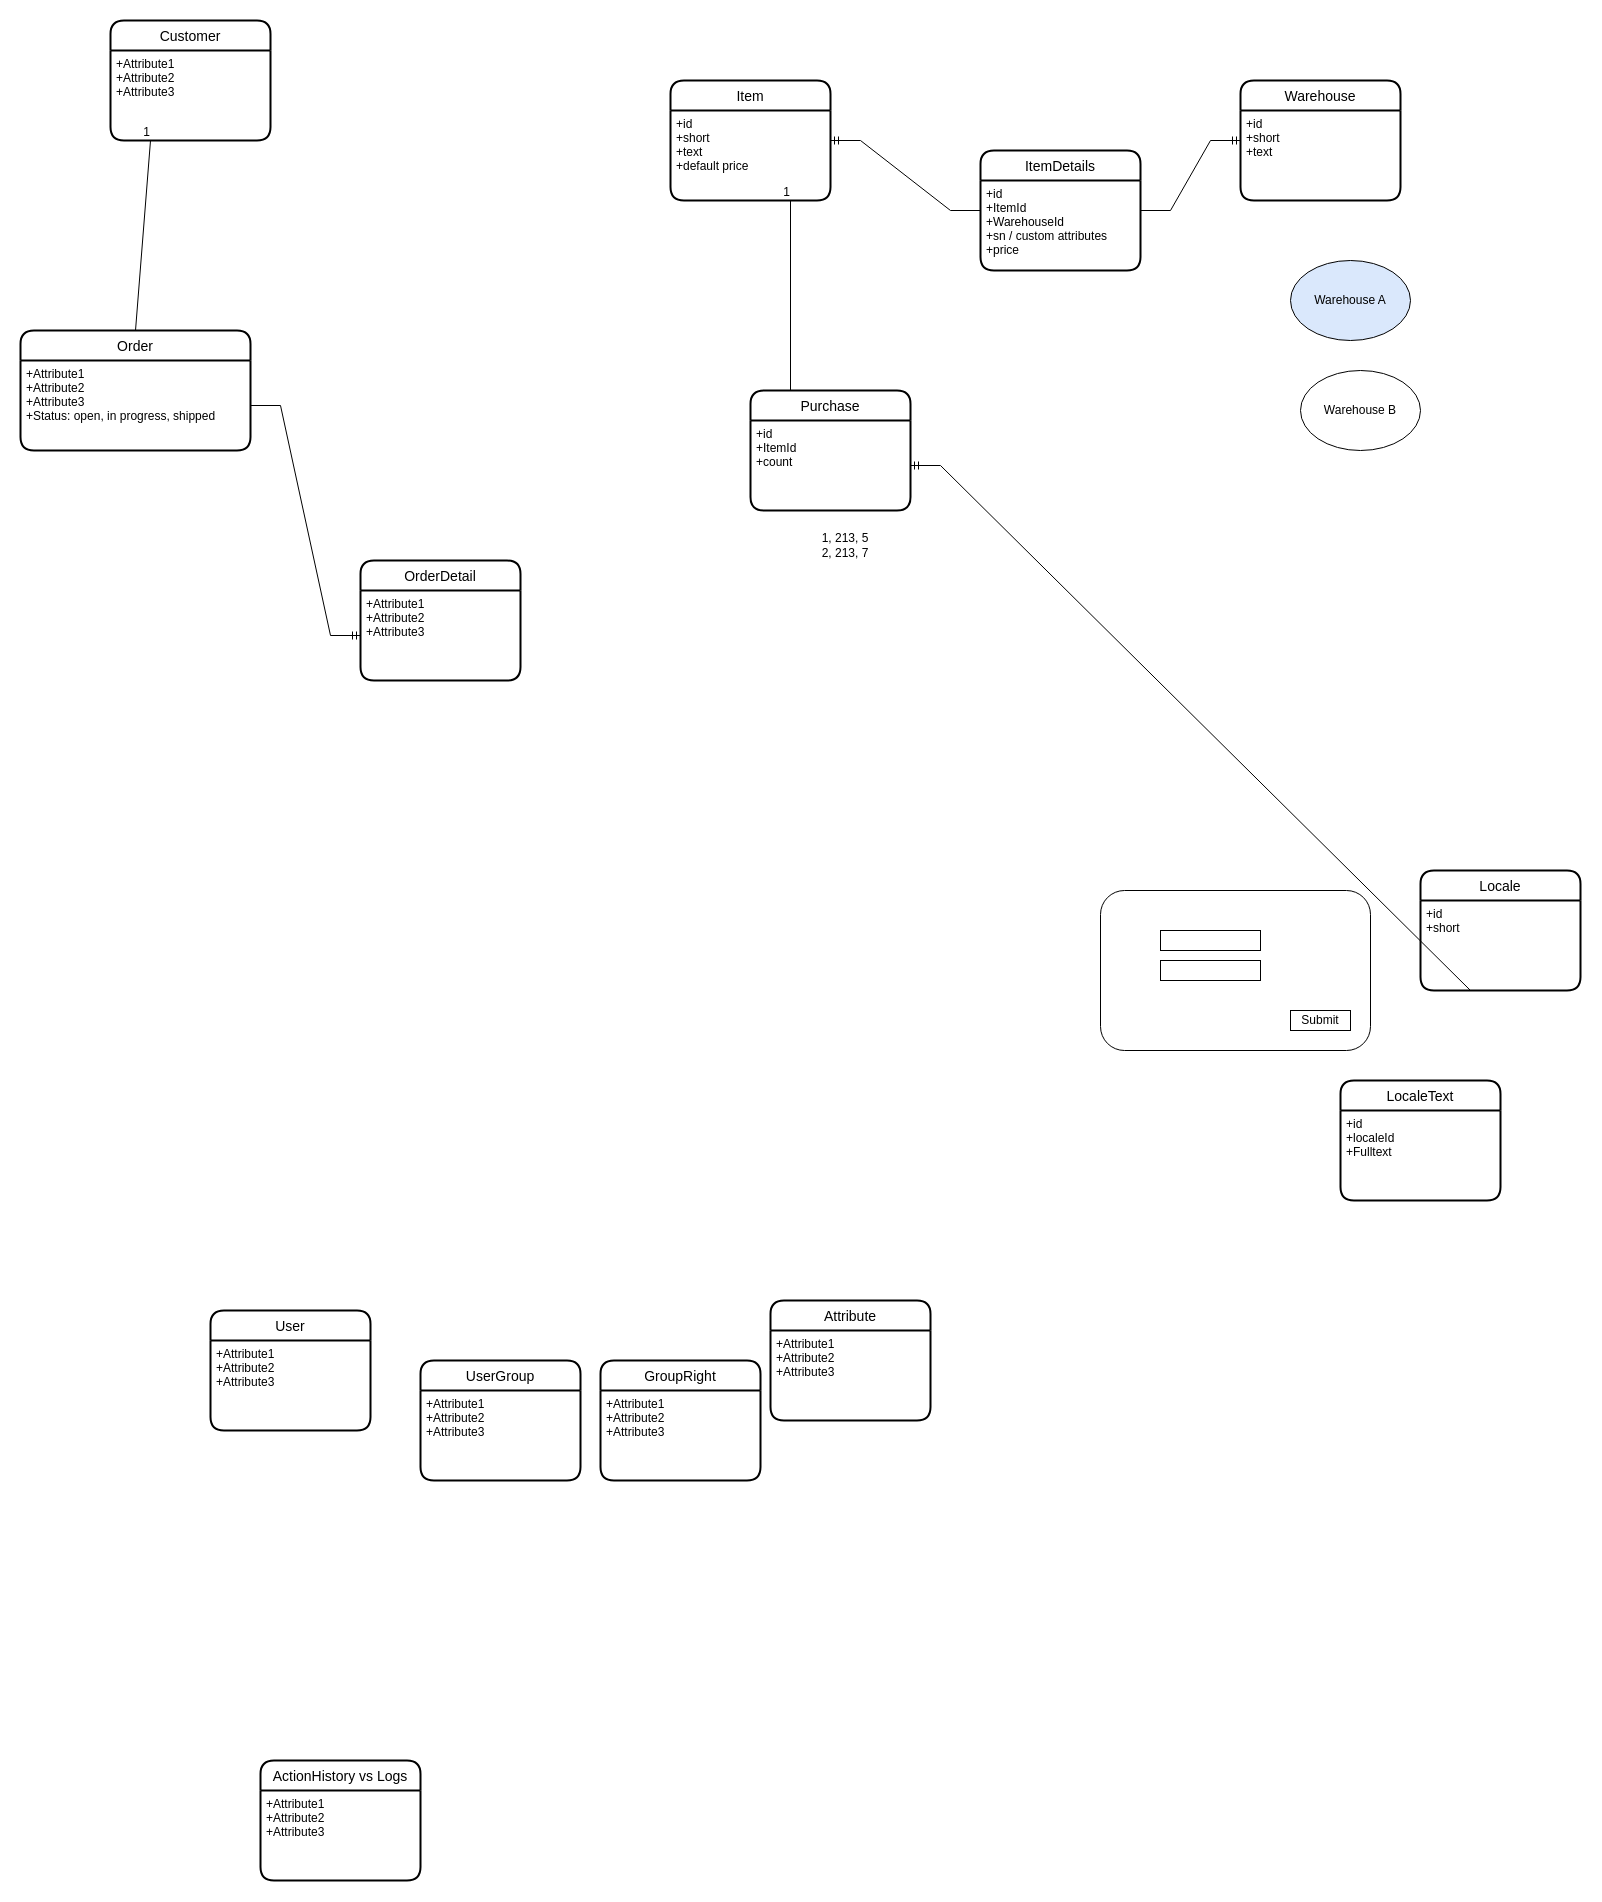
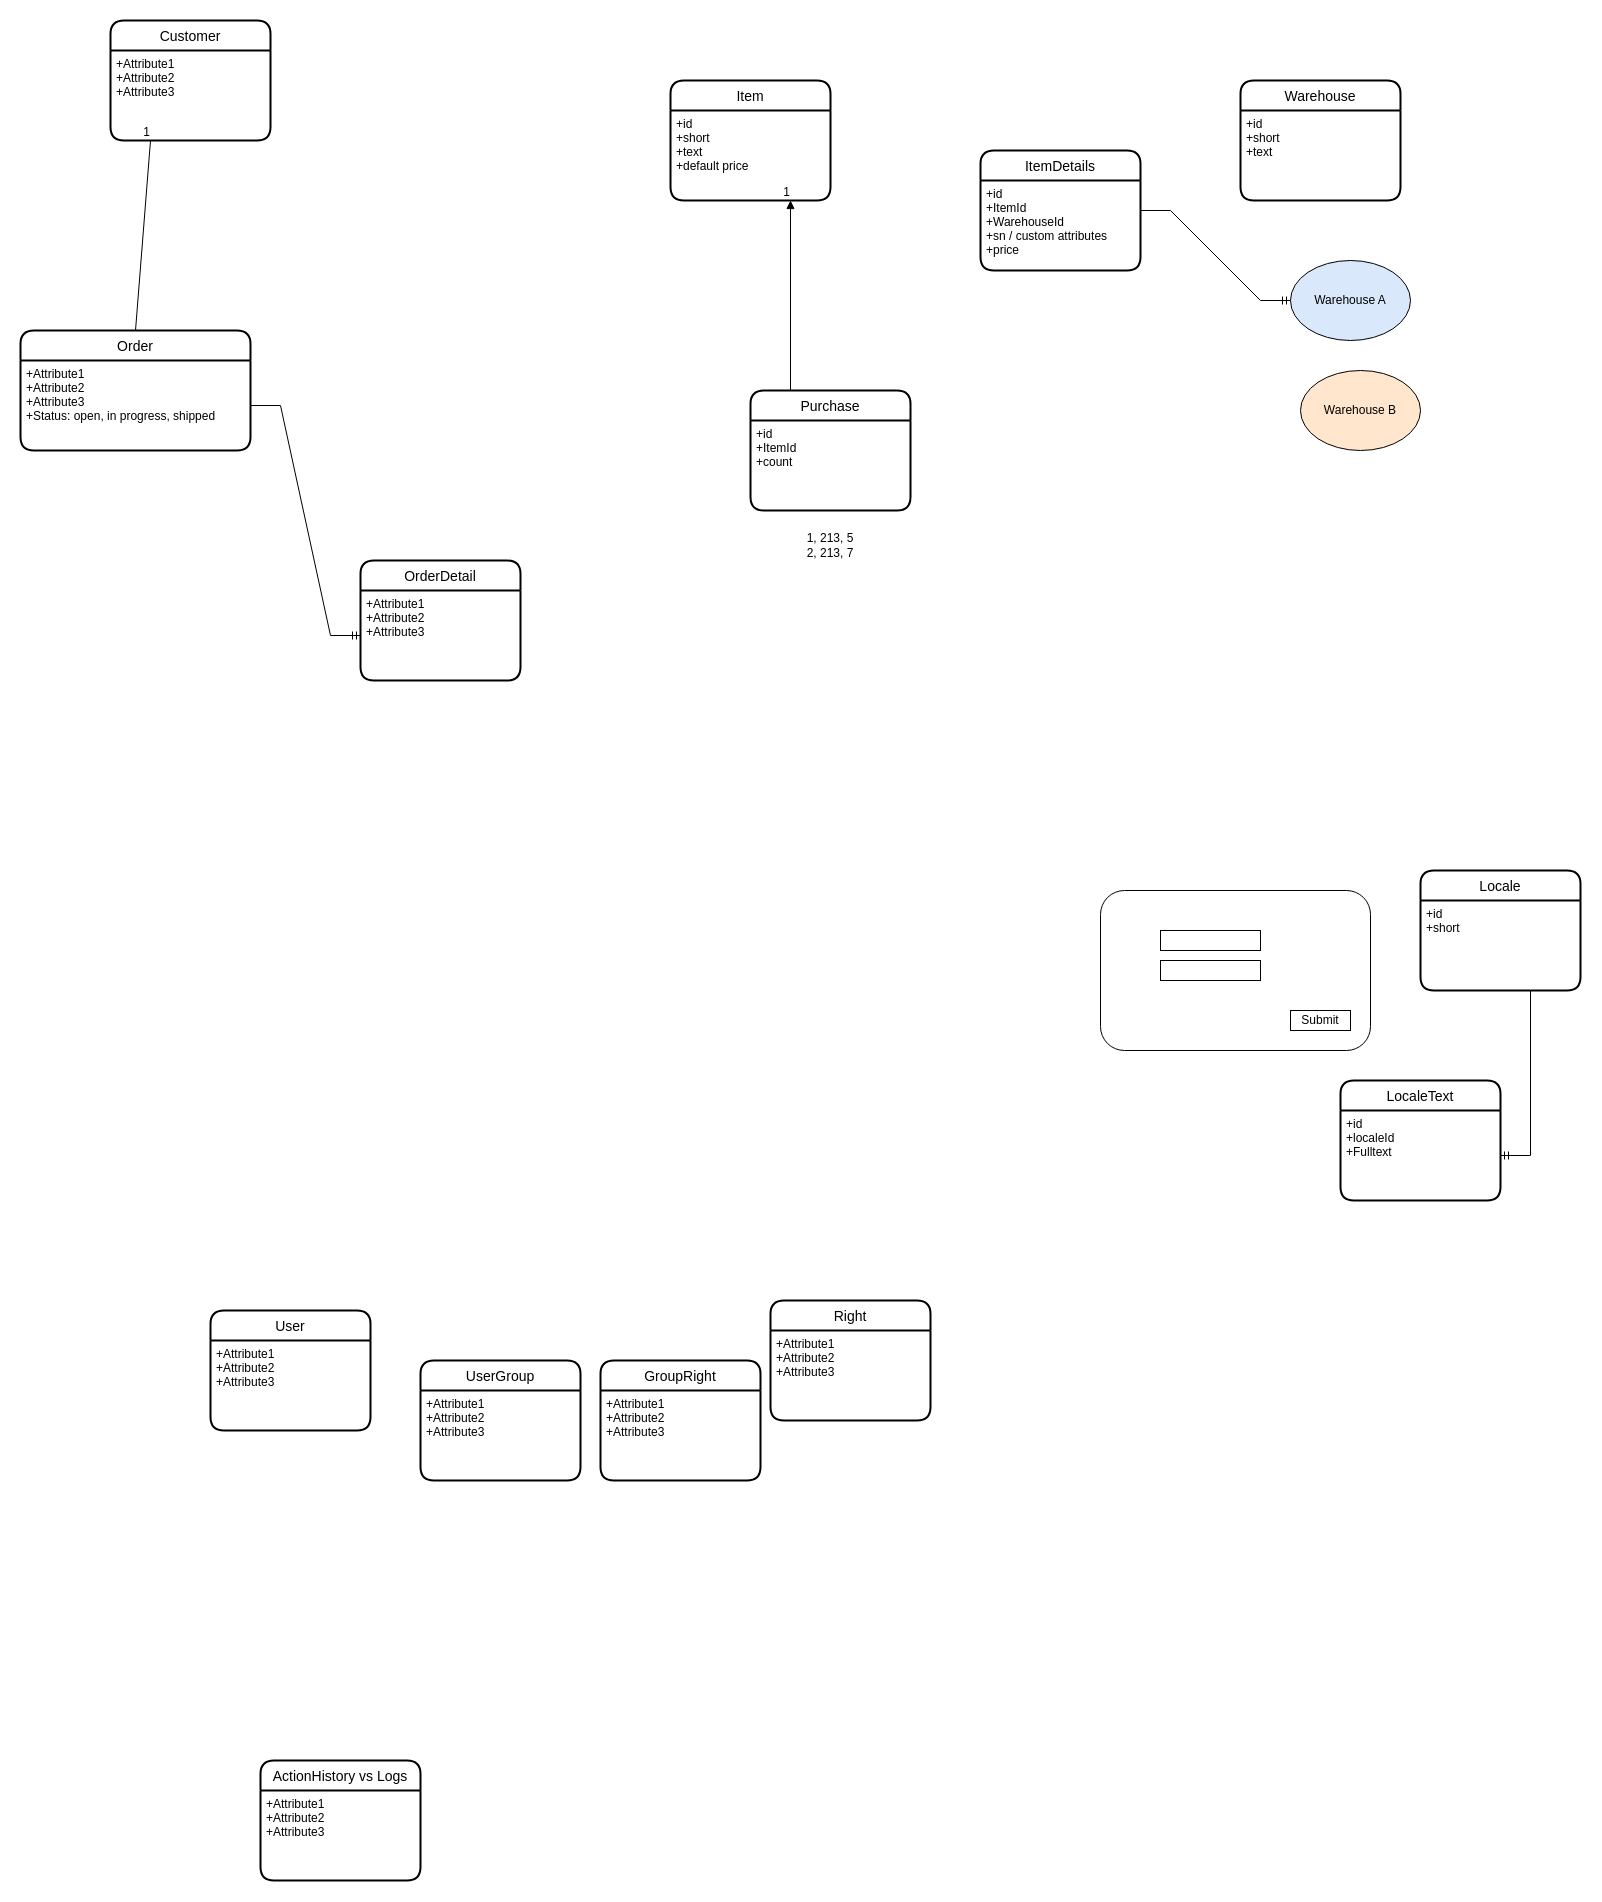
(1197, 164) -> (1226, 266)
(906, 176) -> none
(791, 207) -> (791, 210)
(1361, 411) -> (1361, 411)
(846, 546) -> (831, 546)
(1194, 717) -> (1531, 1088)
(850, 1316) -> (850, 1316)
